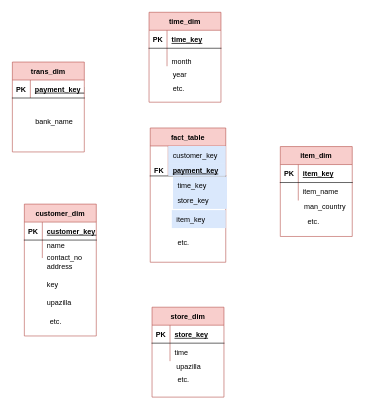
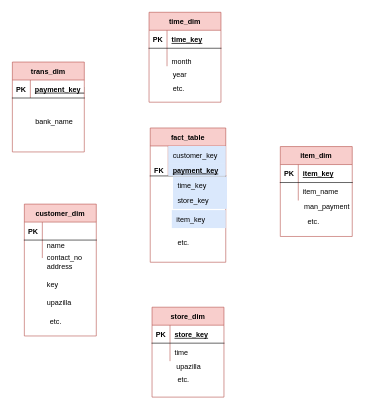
(326, 206) -> (326, 206)
(69, 231) -> none
